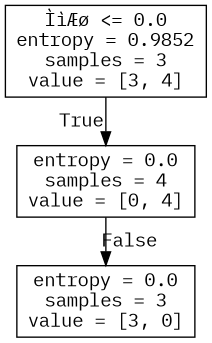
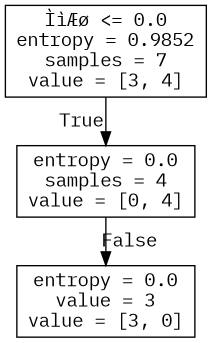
(106, 51) -> (106, 51)
(106, 301) -> (106, 301)
